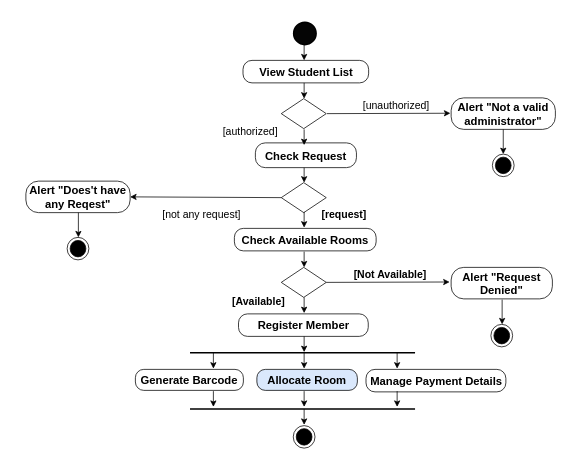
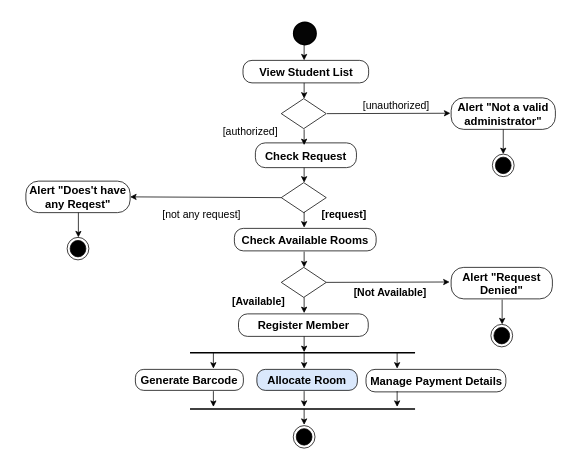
(390, 274) -> (390, 293)
